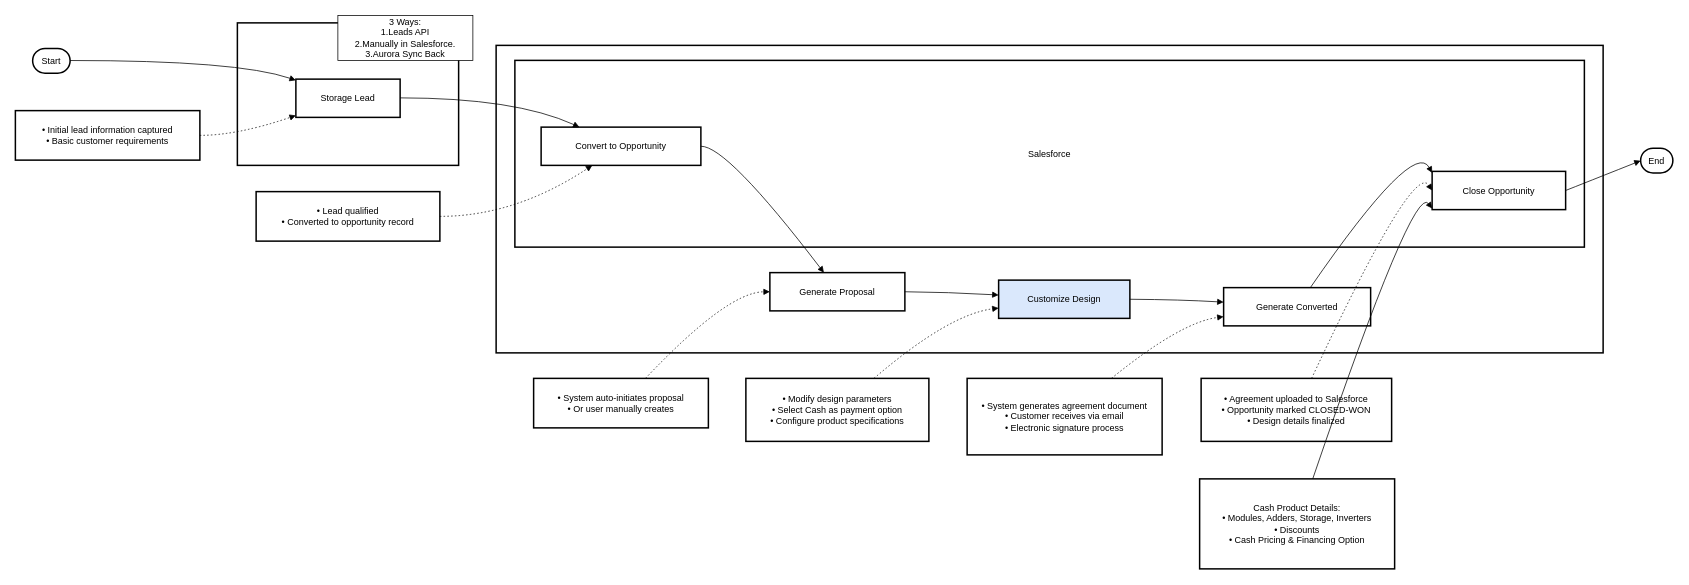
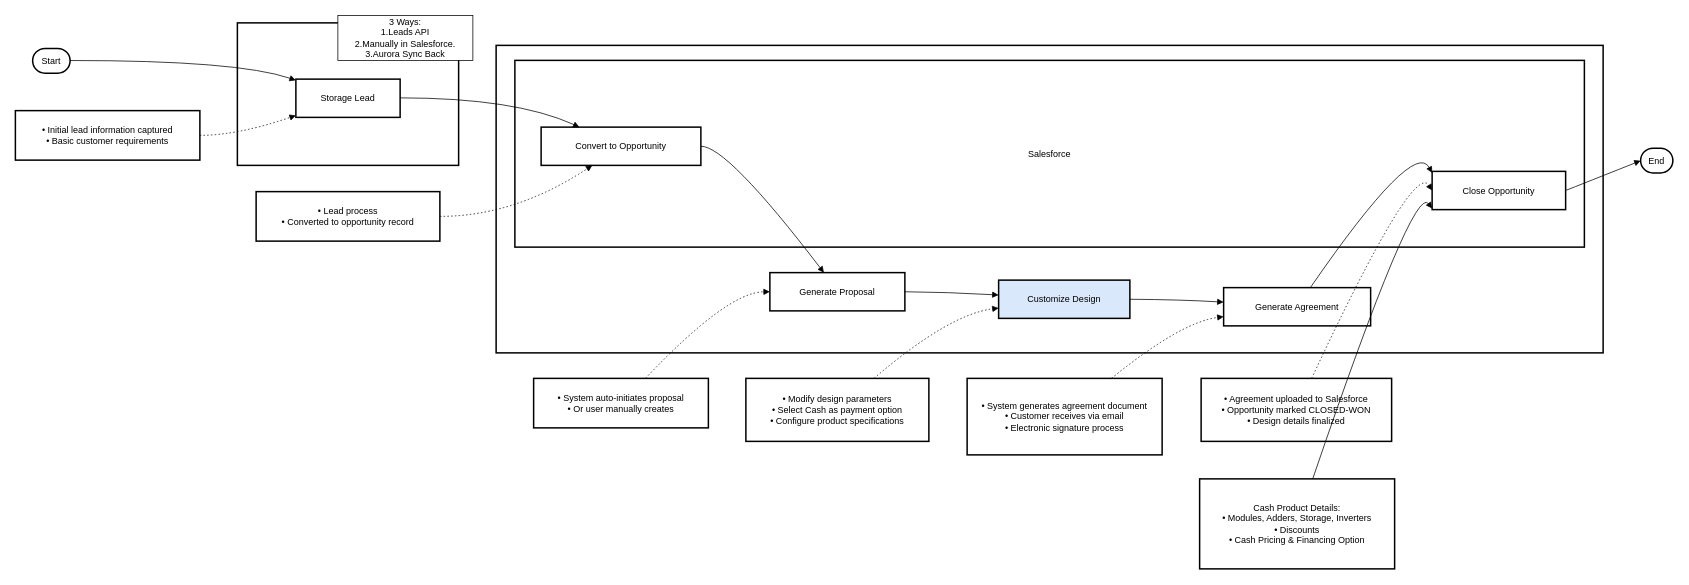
(348, 216) -> (348, 216)
(1297, 307) -> (1297, 307)
